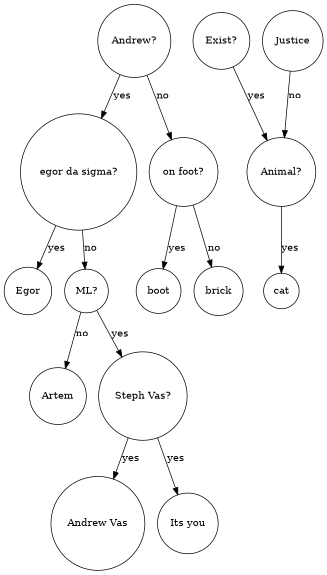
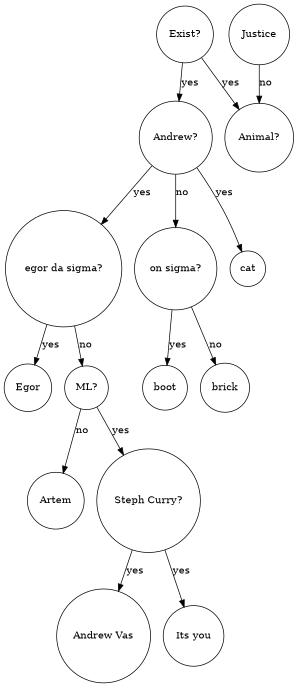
none -> (181, 78)
(184, 172) -> (176, 269)
(281, 236) -> (221, 205)
(143, 396) -> (149, 501)
